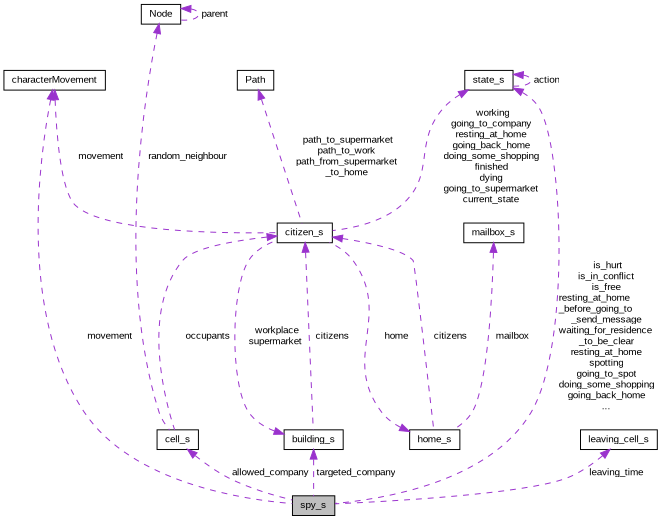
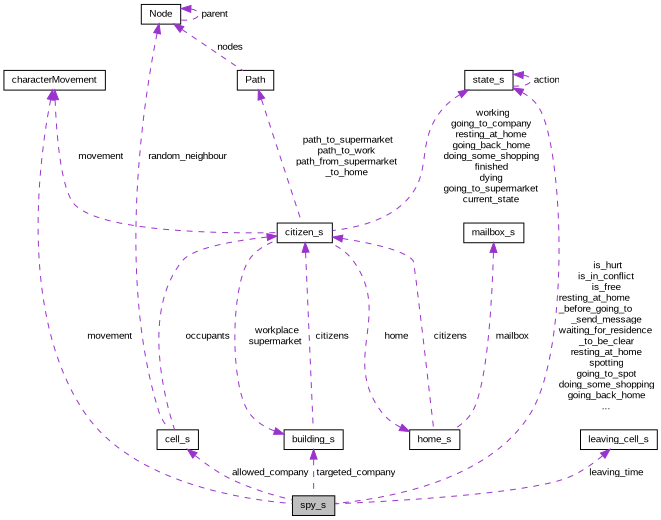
none -> (212, 50)
